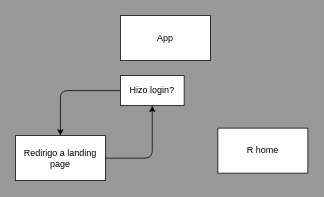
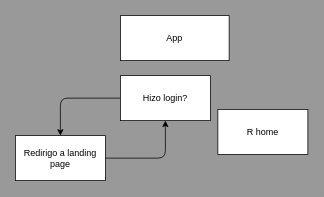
(165, 38) -> (175, 38)
(152, 90) -> (165, 98)
(263, 150) -> (263, 132)
